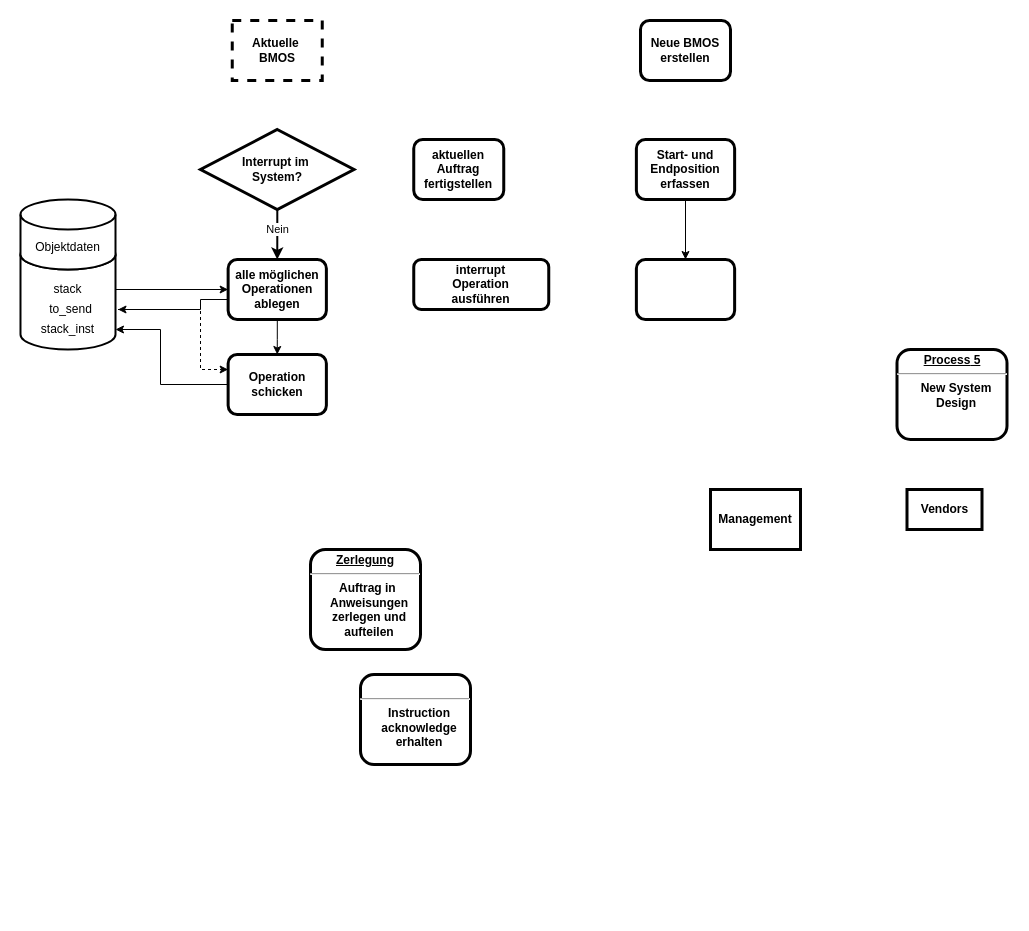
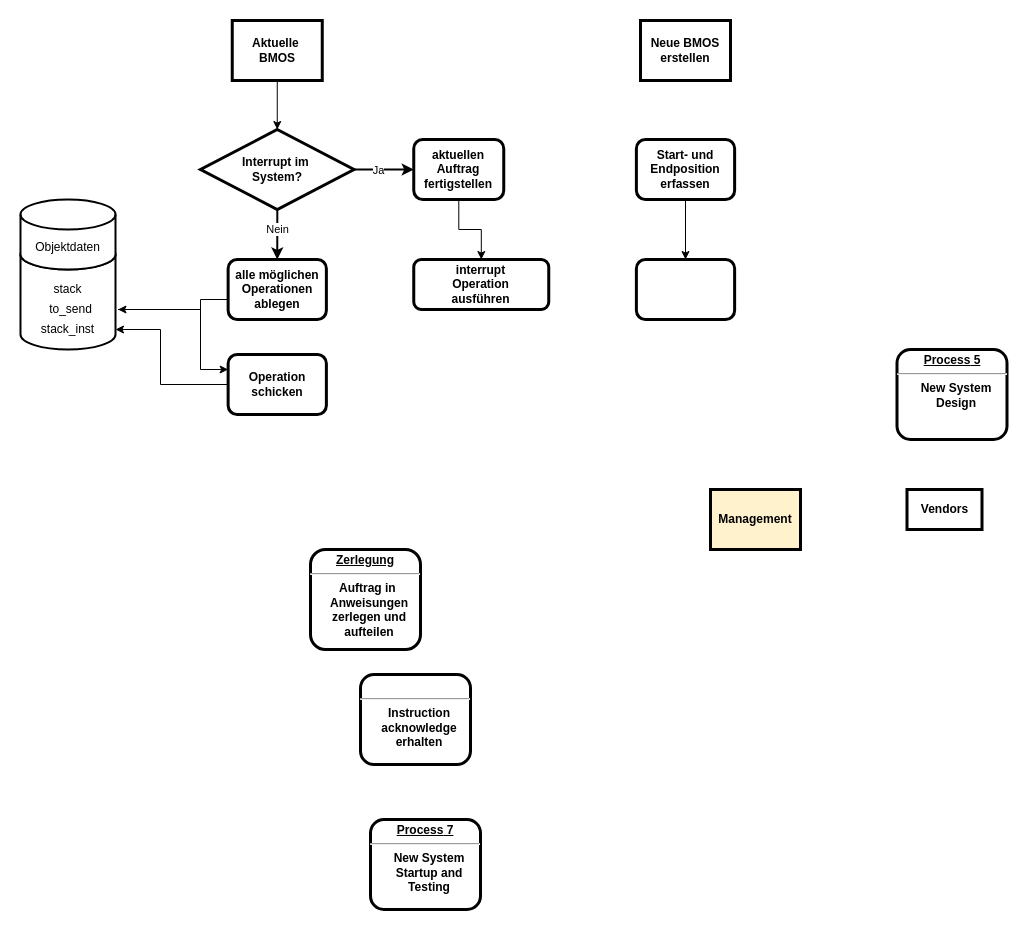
(277, 51) -> (277, 51)
(686, 51) -> (686, 51)
none -> (277, 102)
none -> (379, 170)
none -> (466, 230)
(169, 290) -> none
(277, 334) -> none
(201, 351) -> (201, 351)
(756, 520) -> (756, 520)
none -> (426, 865)
